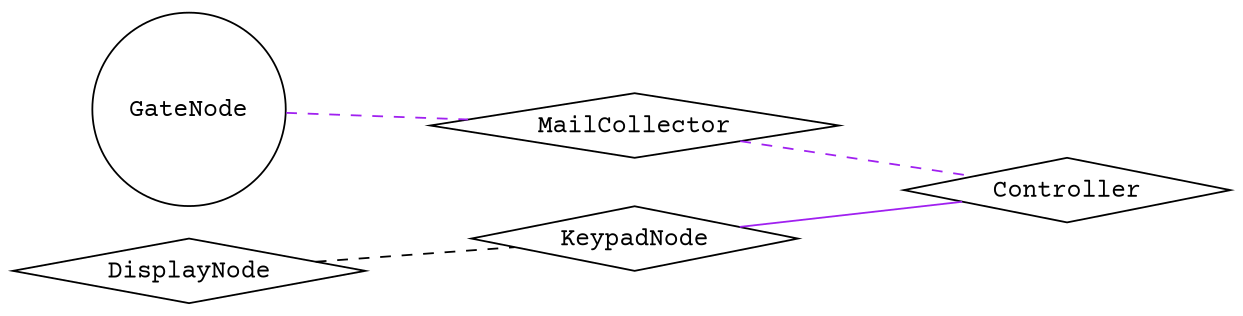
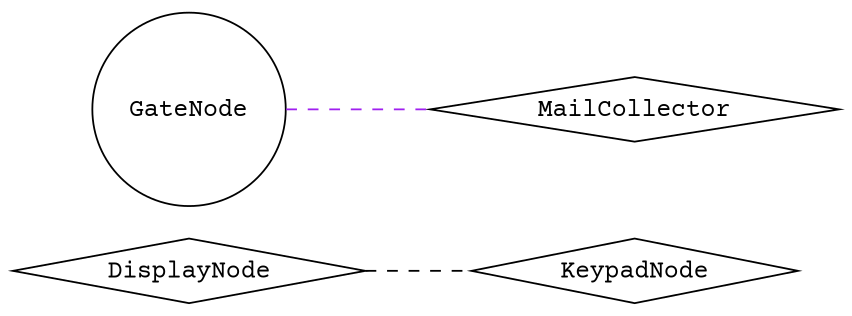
(1067, 190) -> none
